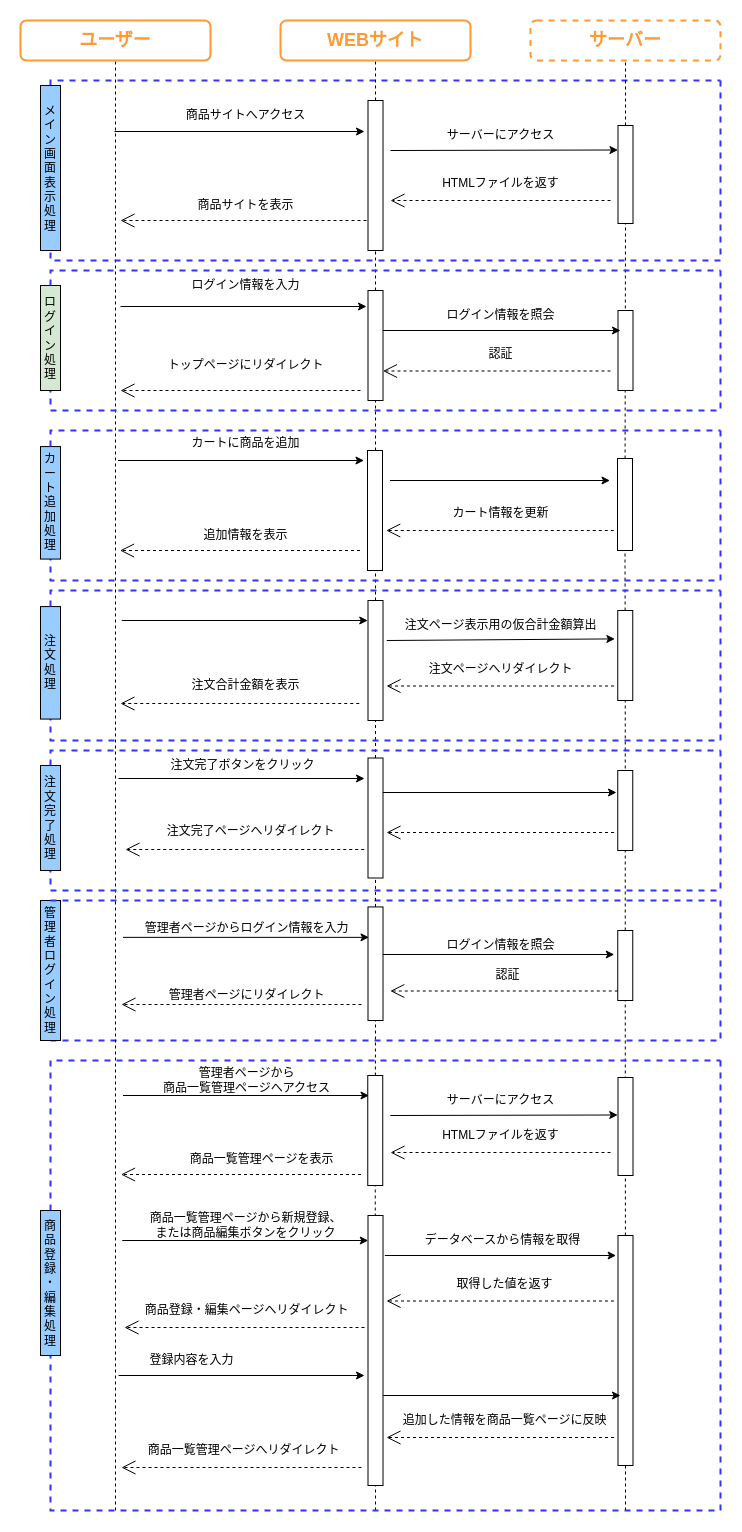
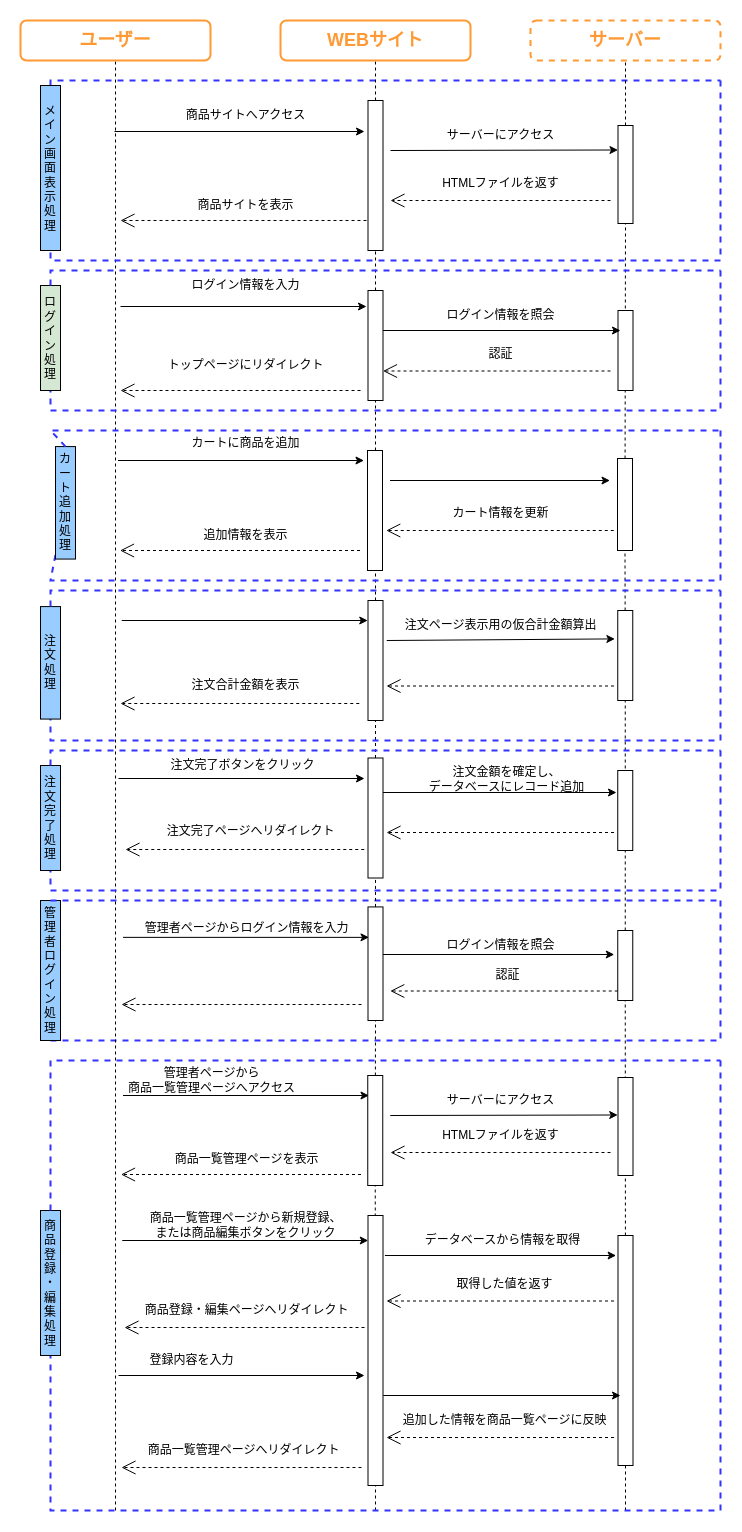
(51, 503) -> (66, 503)
(500, 669) -> none
none -> (506, 780)
(247, 996) -> none
(246, 1081) -> (211, 1081)
(261, 1160) -> (246, 1160)
